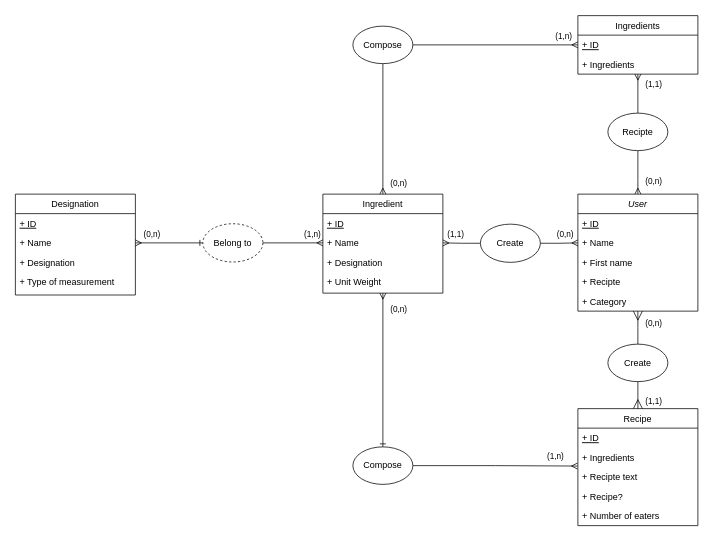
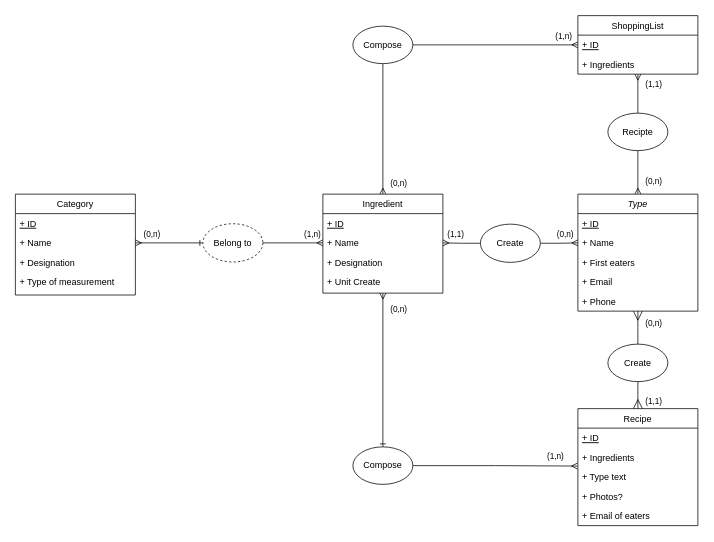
(638, 26) -> (638, 26)
(75, 204) -> (75, 204)
(638, 204) -> (638, 204)
(609, 263) -> (614, 263)
(355, 282) -> (356, 282)
(602, 282) -> (596, 282)
(606, 302) -> (598, 302)
(614, 477) -> (607, 477)
(602, 497) -> (604, 497)
(624, 516) -> (619, 516)
